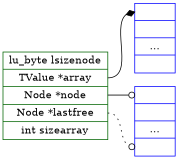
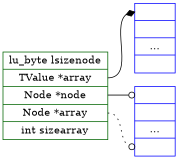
(55, 113) -> (55, 113)
